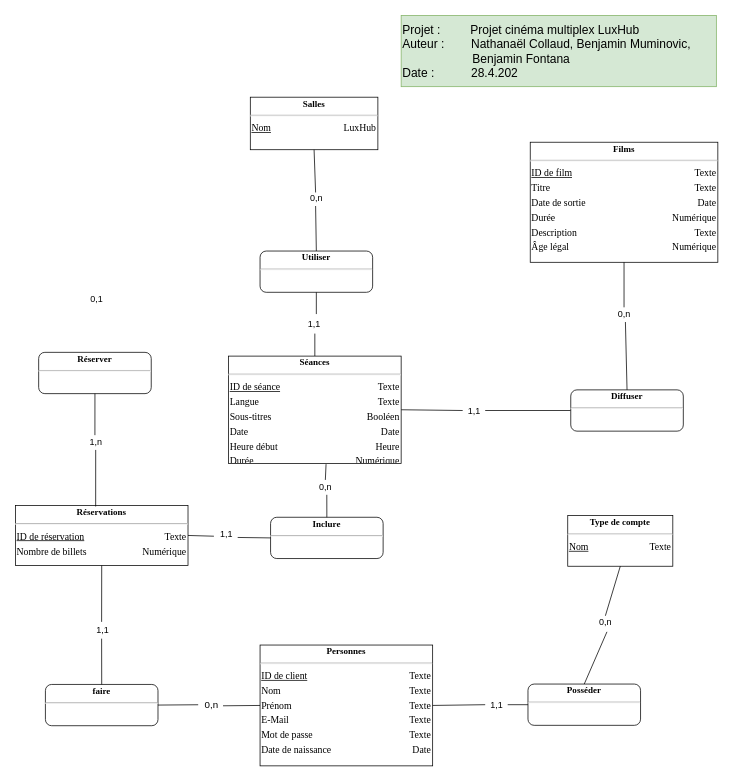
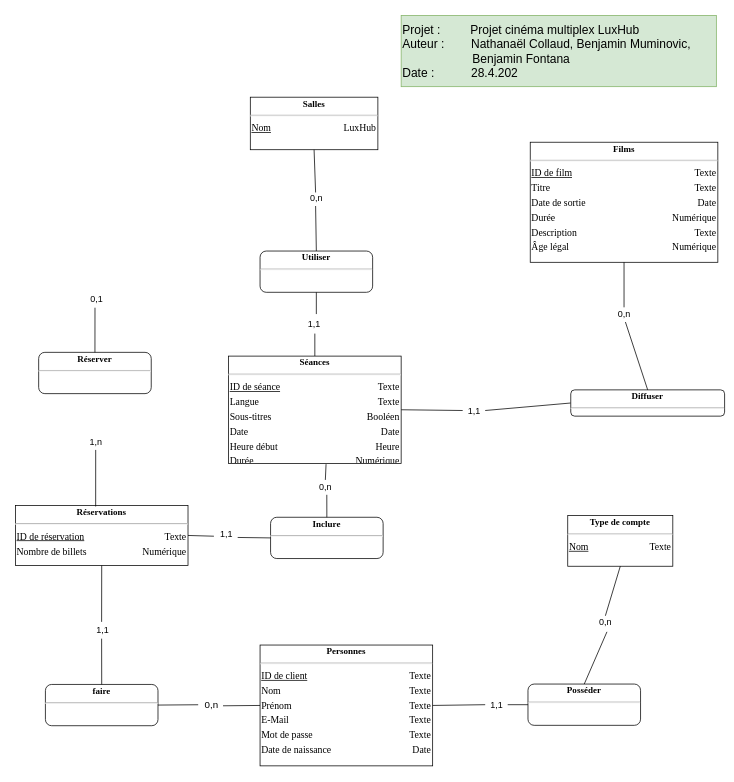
none -> (95, 330)
(627, 410) -> (647, 403)
(95, 415) -> none
